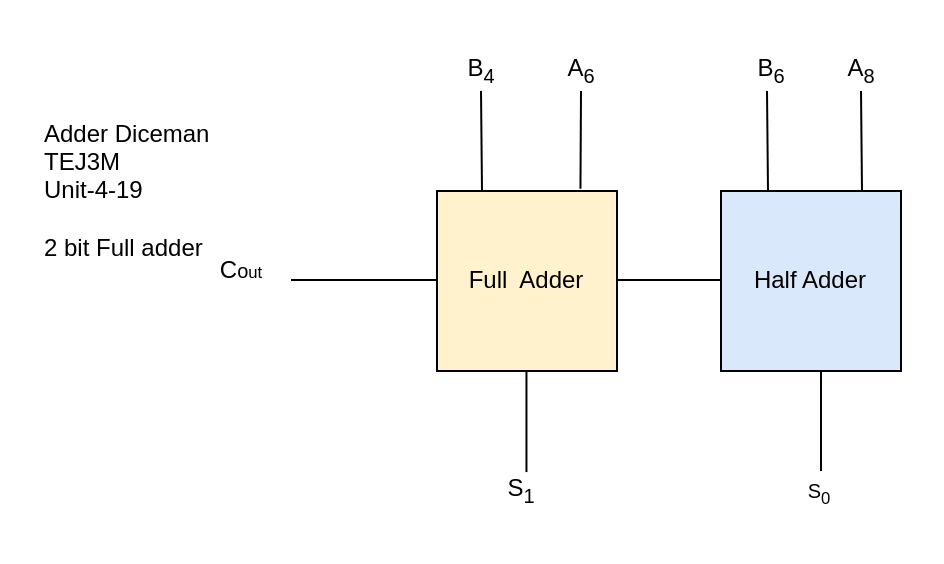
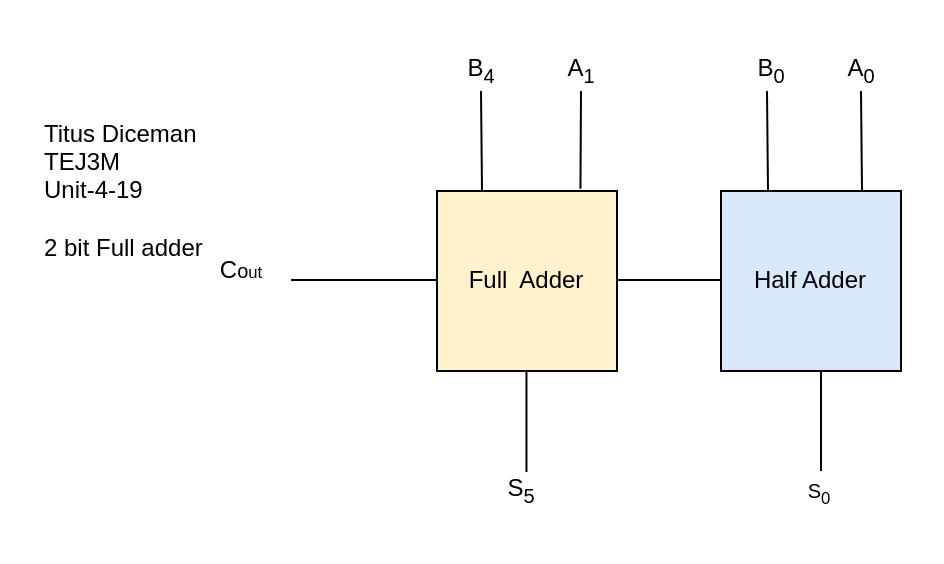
(582, 71) -> (582, 71)
(772, 71) -> (772, 71)
(862, 71) -> (862, 71)
(134, 191) -> (134, 191)
(522, 491) -> (522, 491)
